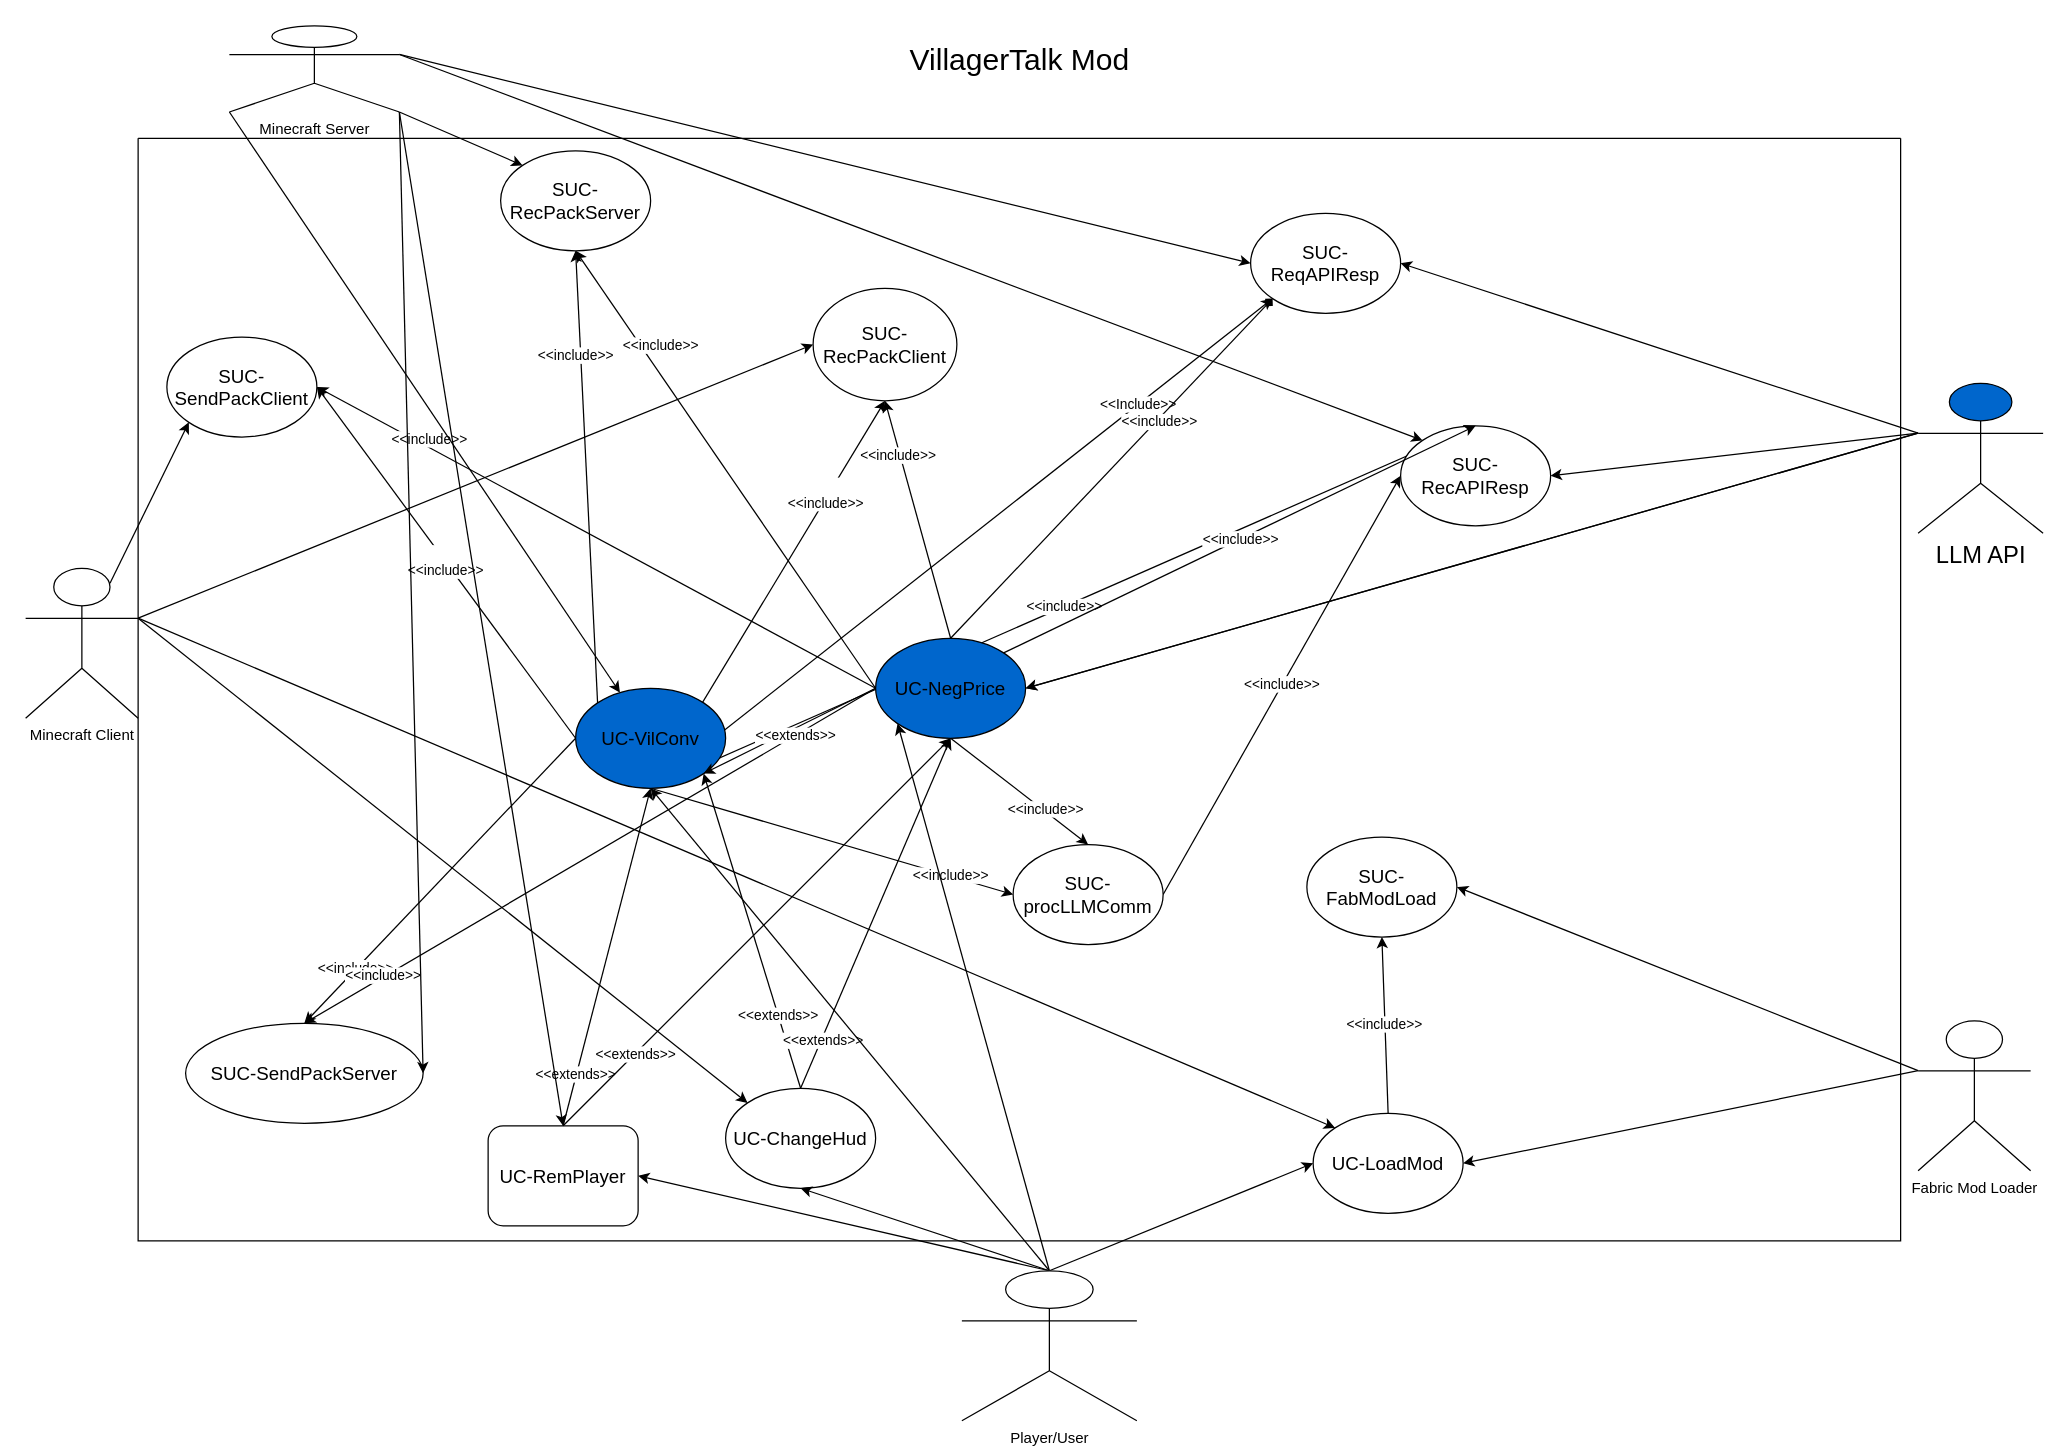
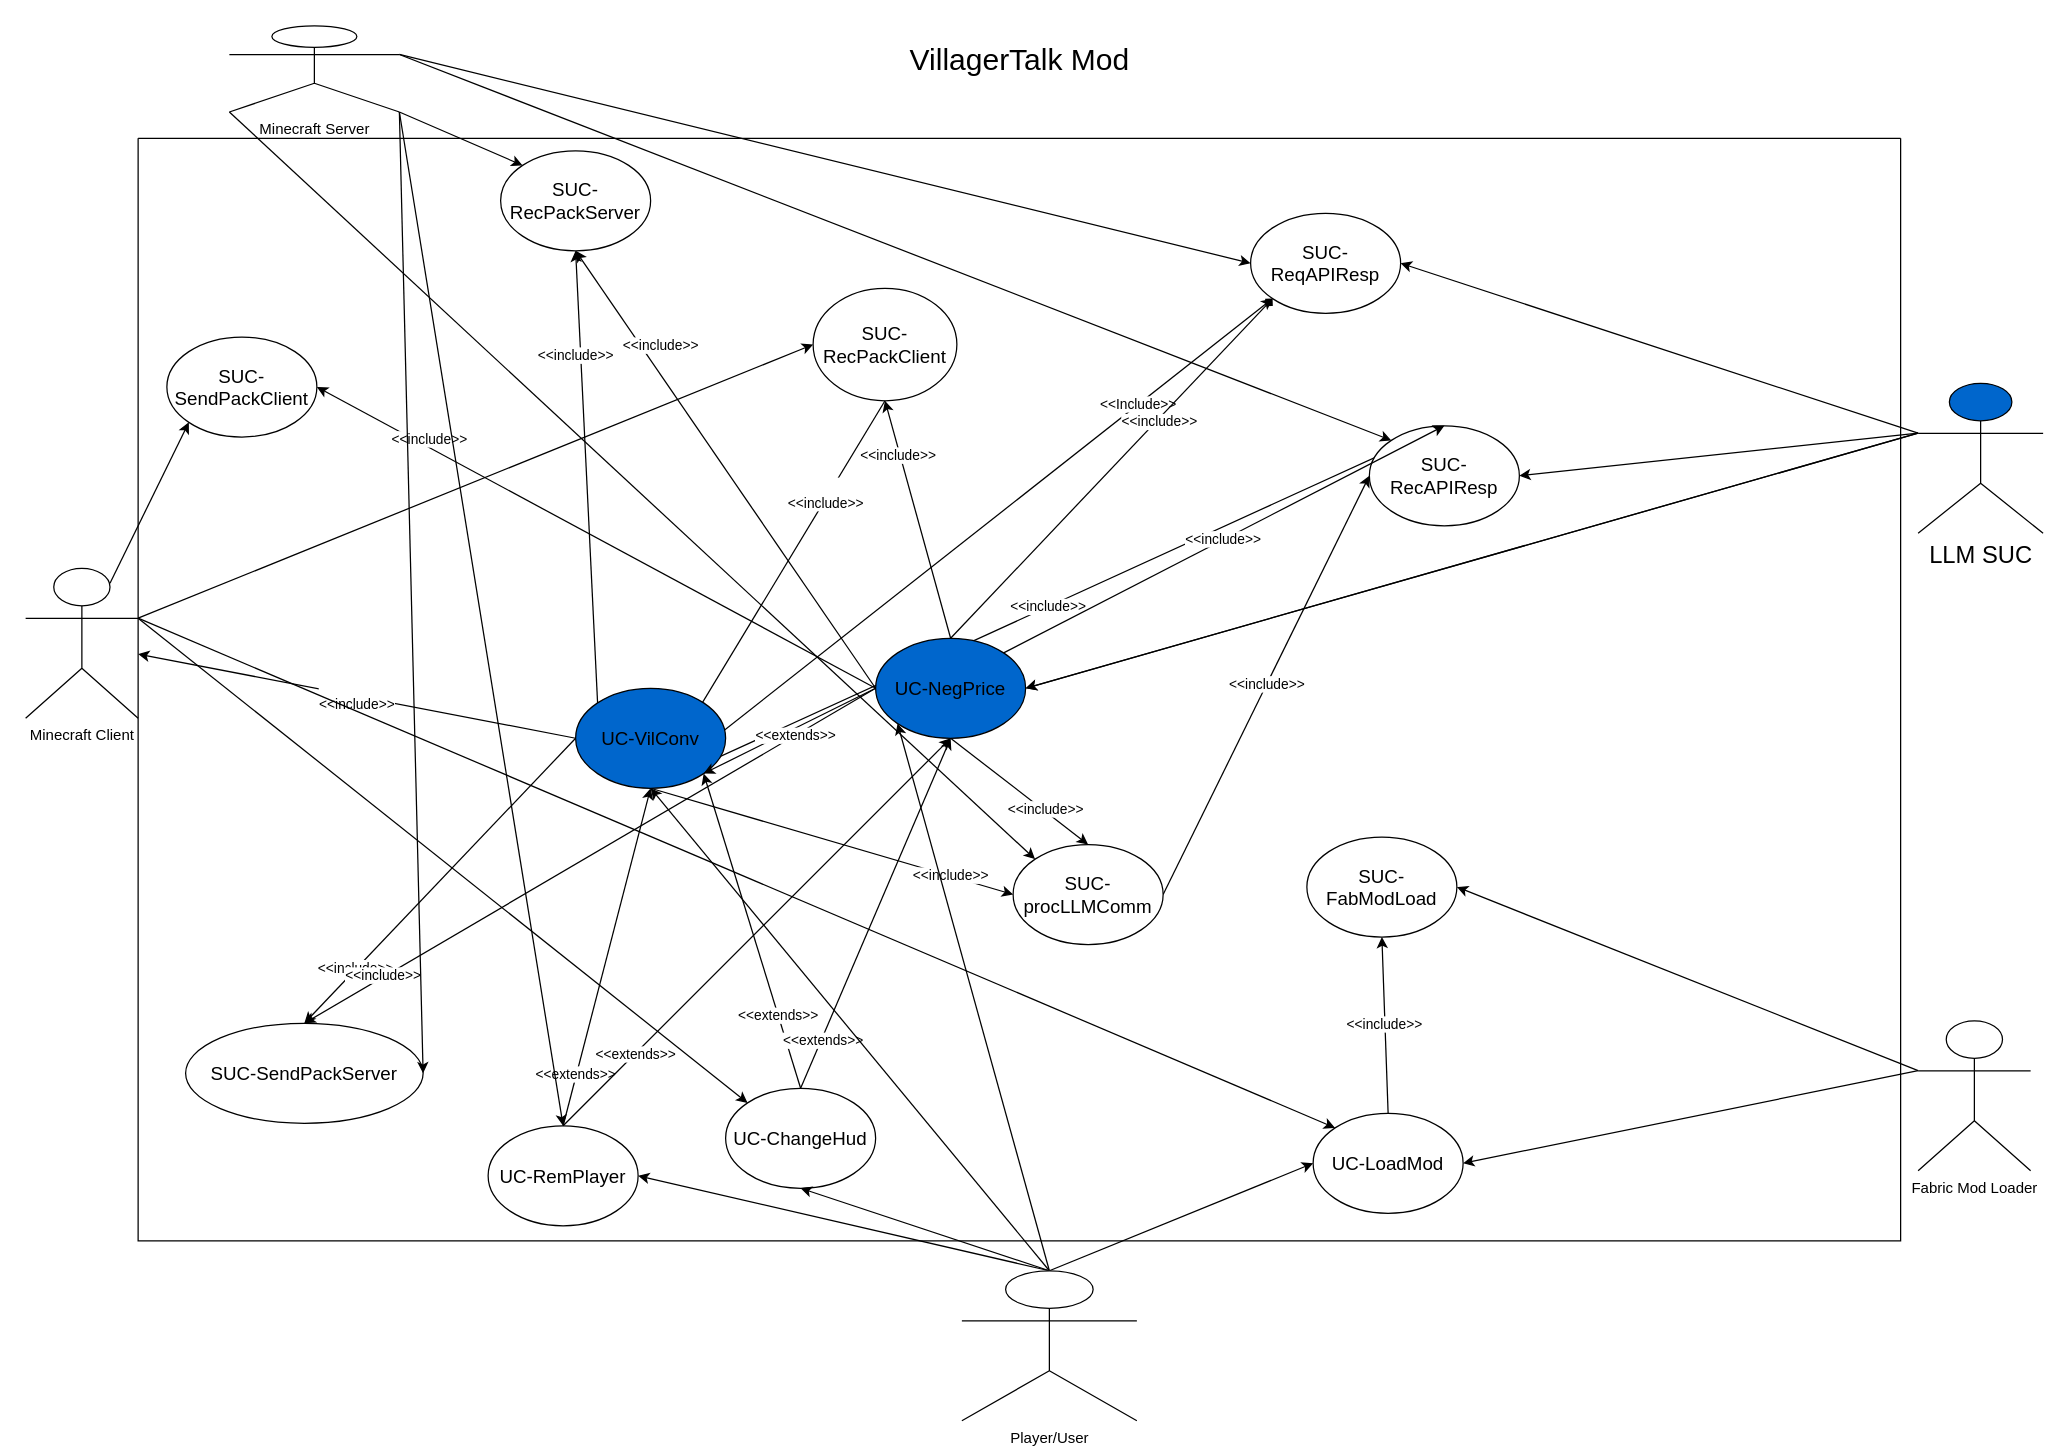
(317, 241) -> (406, 276)
(880, 409) -> (881, 407)
(1476, 476) -> (1444, 476)
(1981, 556) -> (1981, 556)
(529, 675) -> (471, 718)
(563, 1176) -> (563, 1176)
